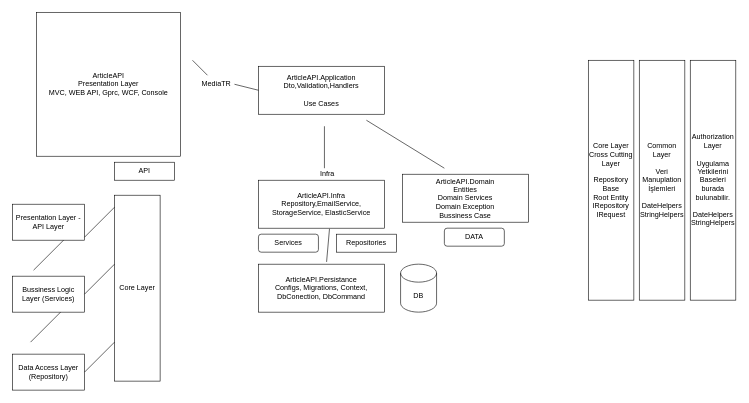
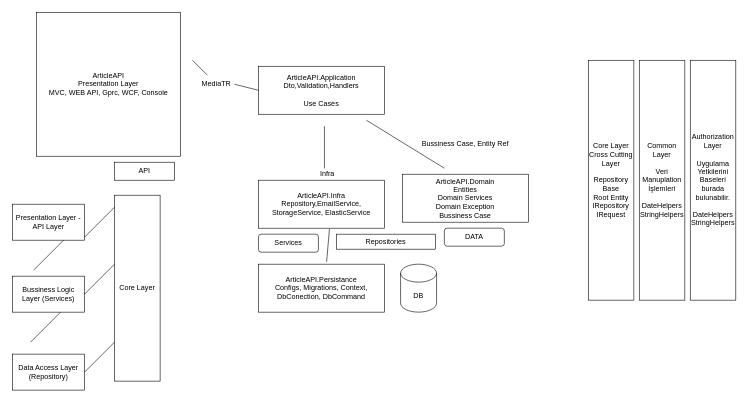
none -> (465, 144)
(366, 243) -> (386, 242)
